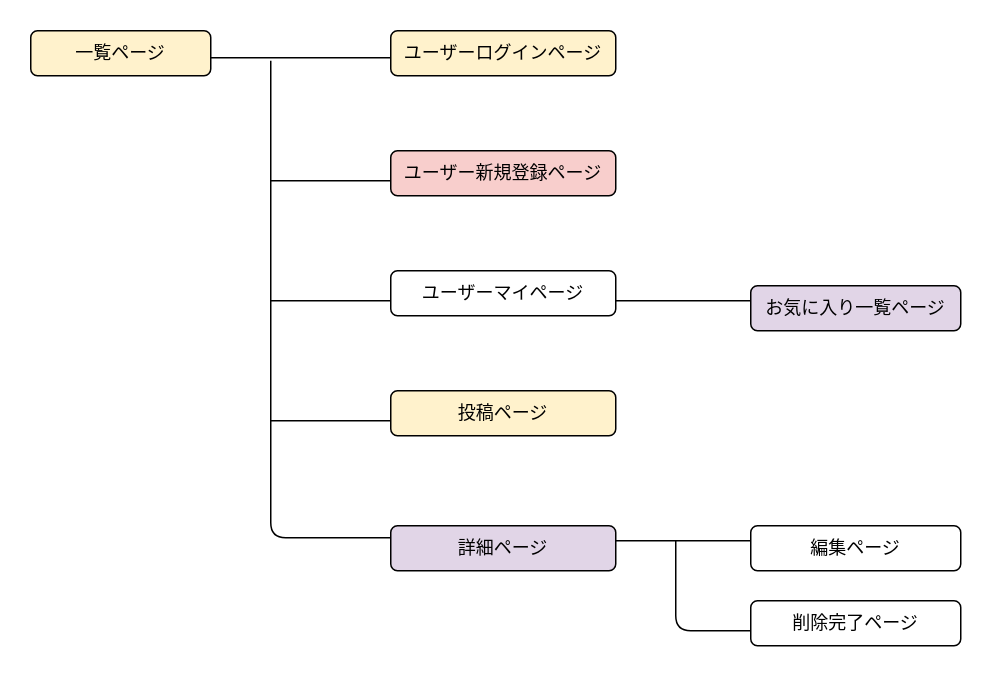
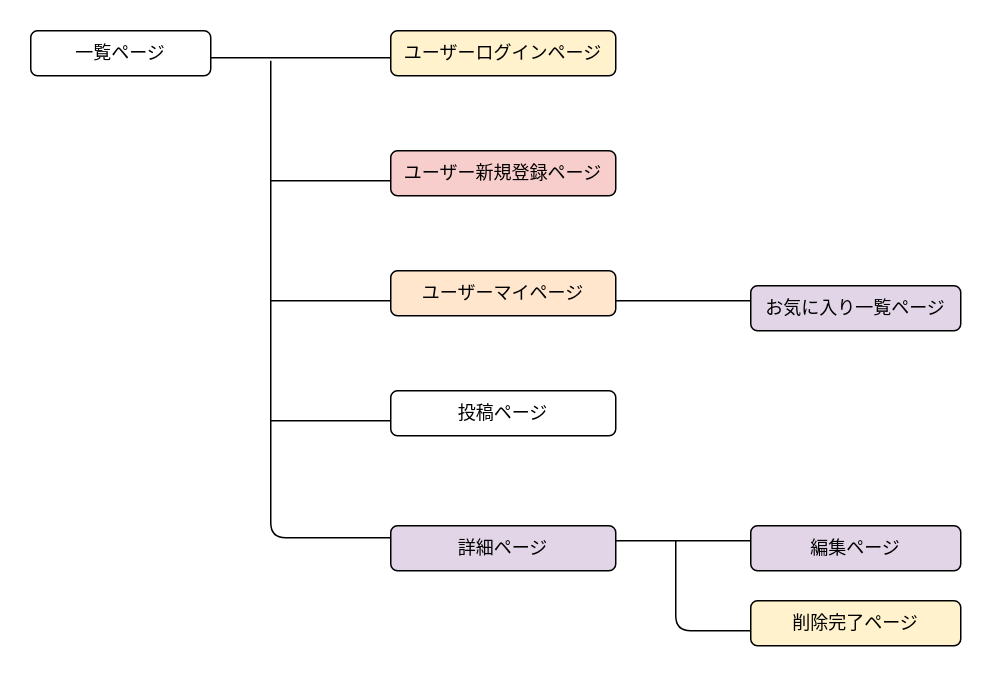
(121, 53) -> (121, 53)
(503, 293) -> (503, 293)
(503, 413) -> (503, 413)
(856, 548) -> (856, 548)
(856, 623) -> (856, 623)
